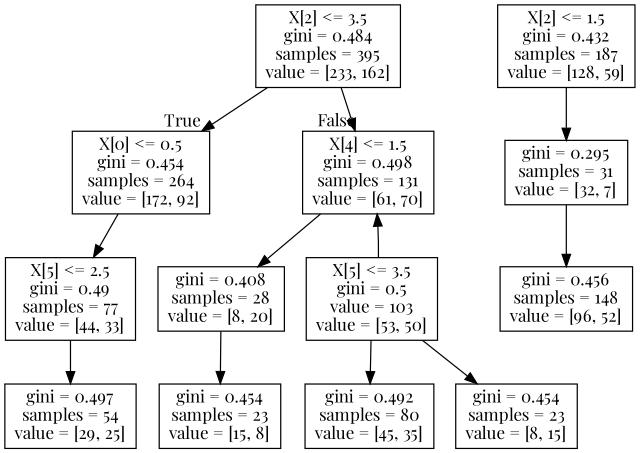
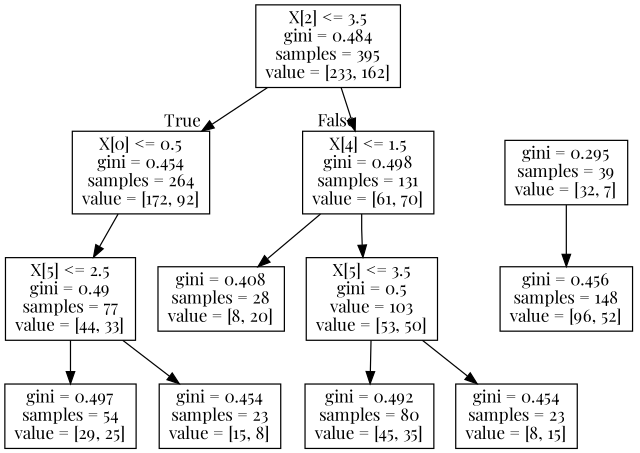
(566, 46) -> none
(566, 173) -> (566, 173)
(378, 242) -> (362, 229)
(221, 351) -> (146, 358)
